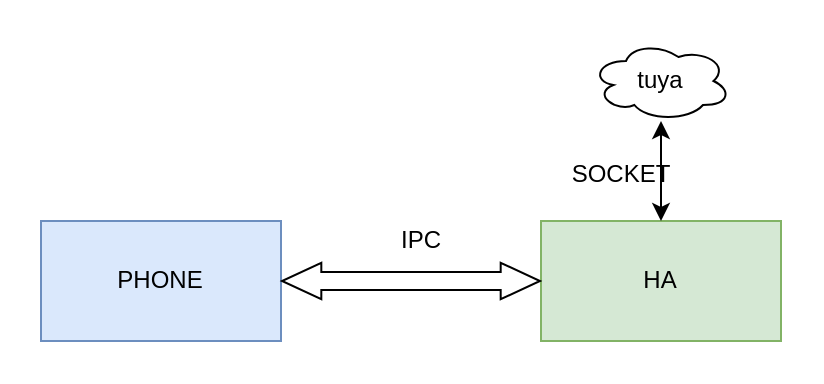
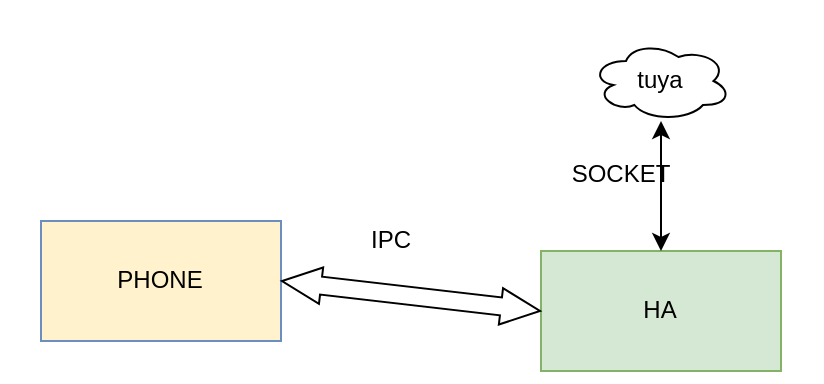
(421, 241) -> (391, 241)
(161, 281) -> (161, 281)
(661, 281) -> (661, 311)
